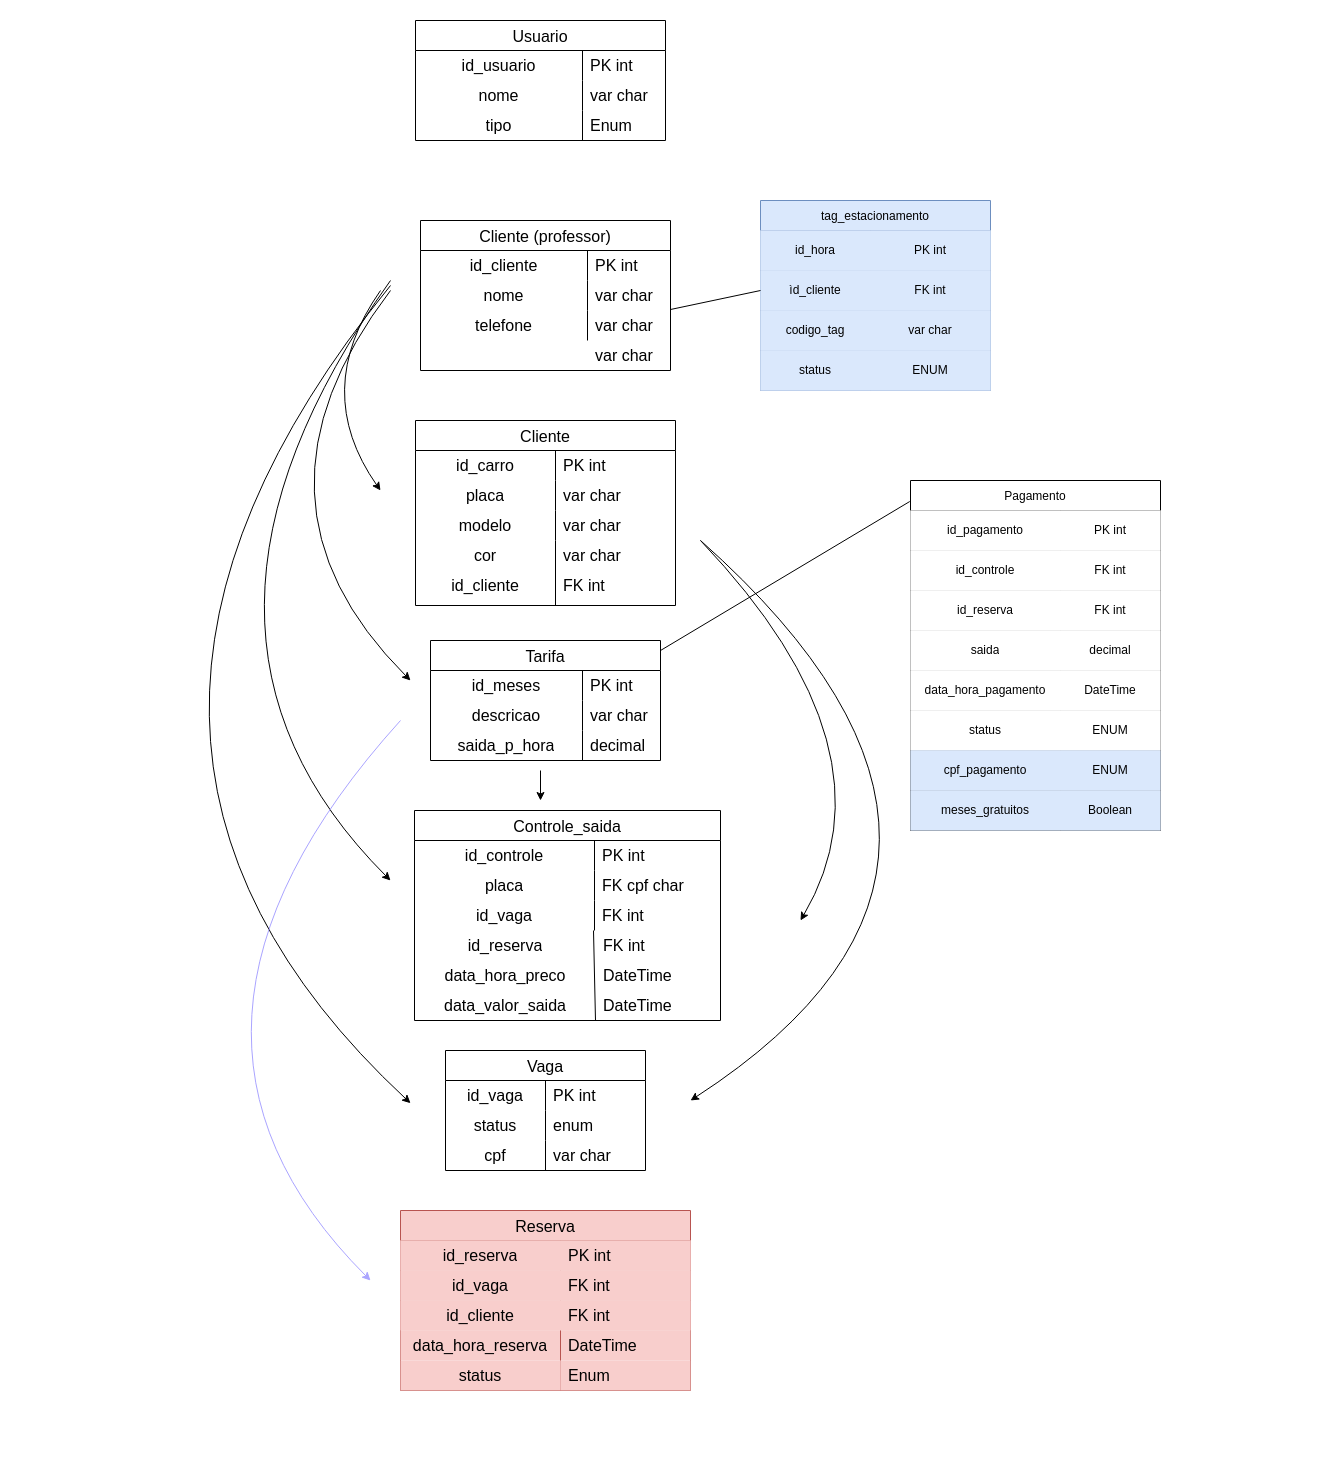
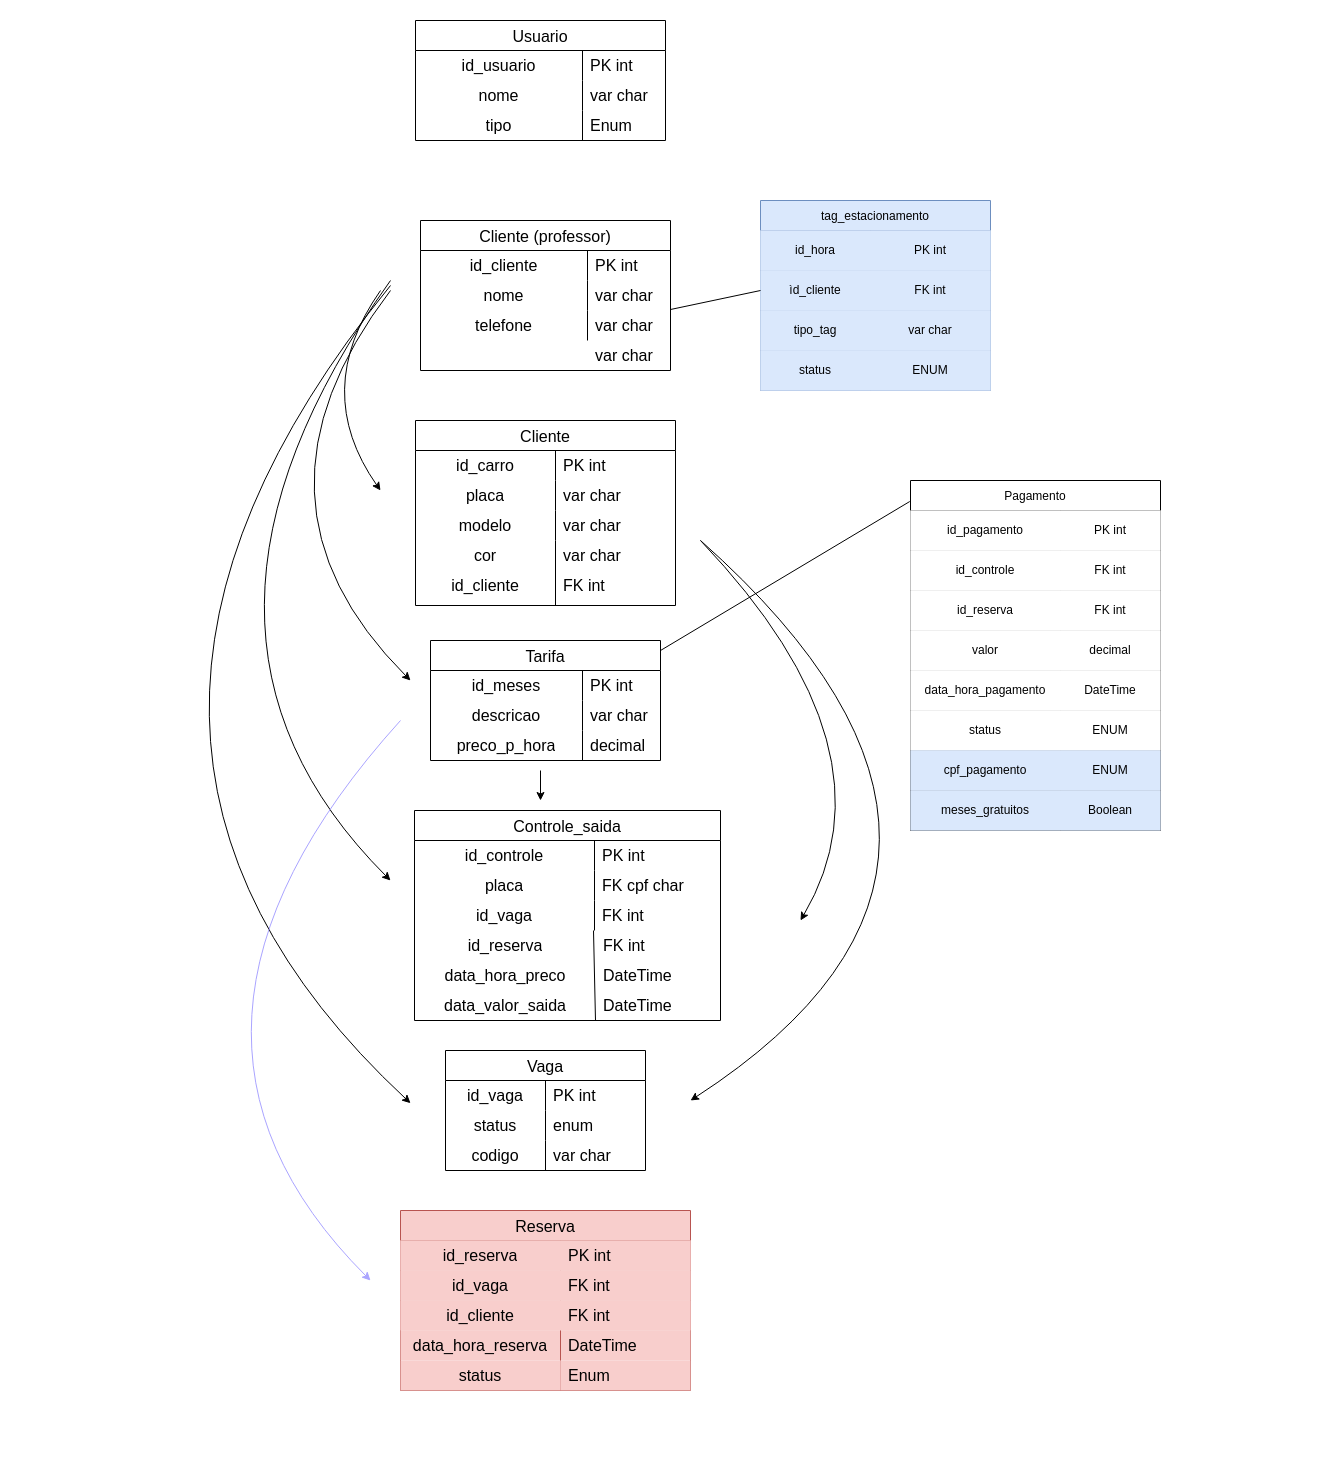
(816, 331) -> (816, 331)
(986, 651) -> (986, 651)
(507, 746) -> (507, 746)
(496, 1156) -> (496, 1156)
